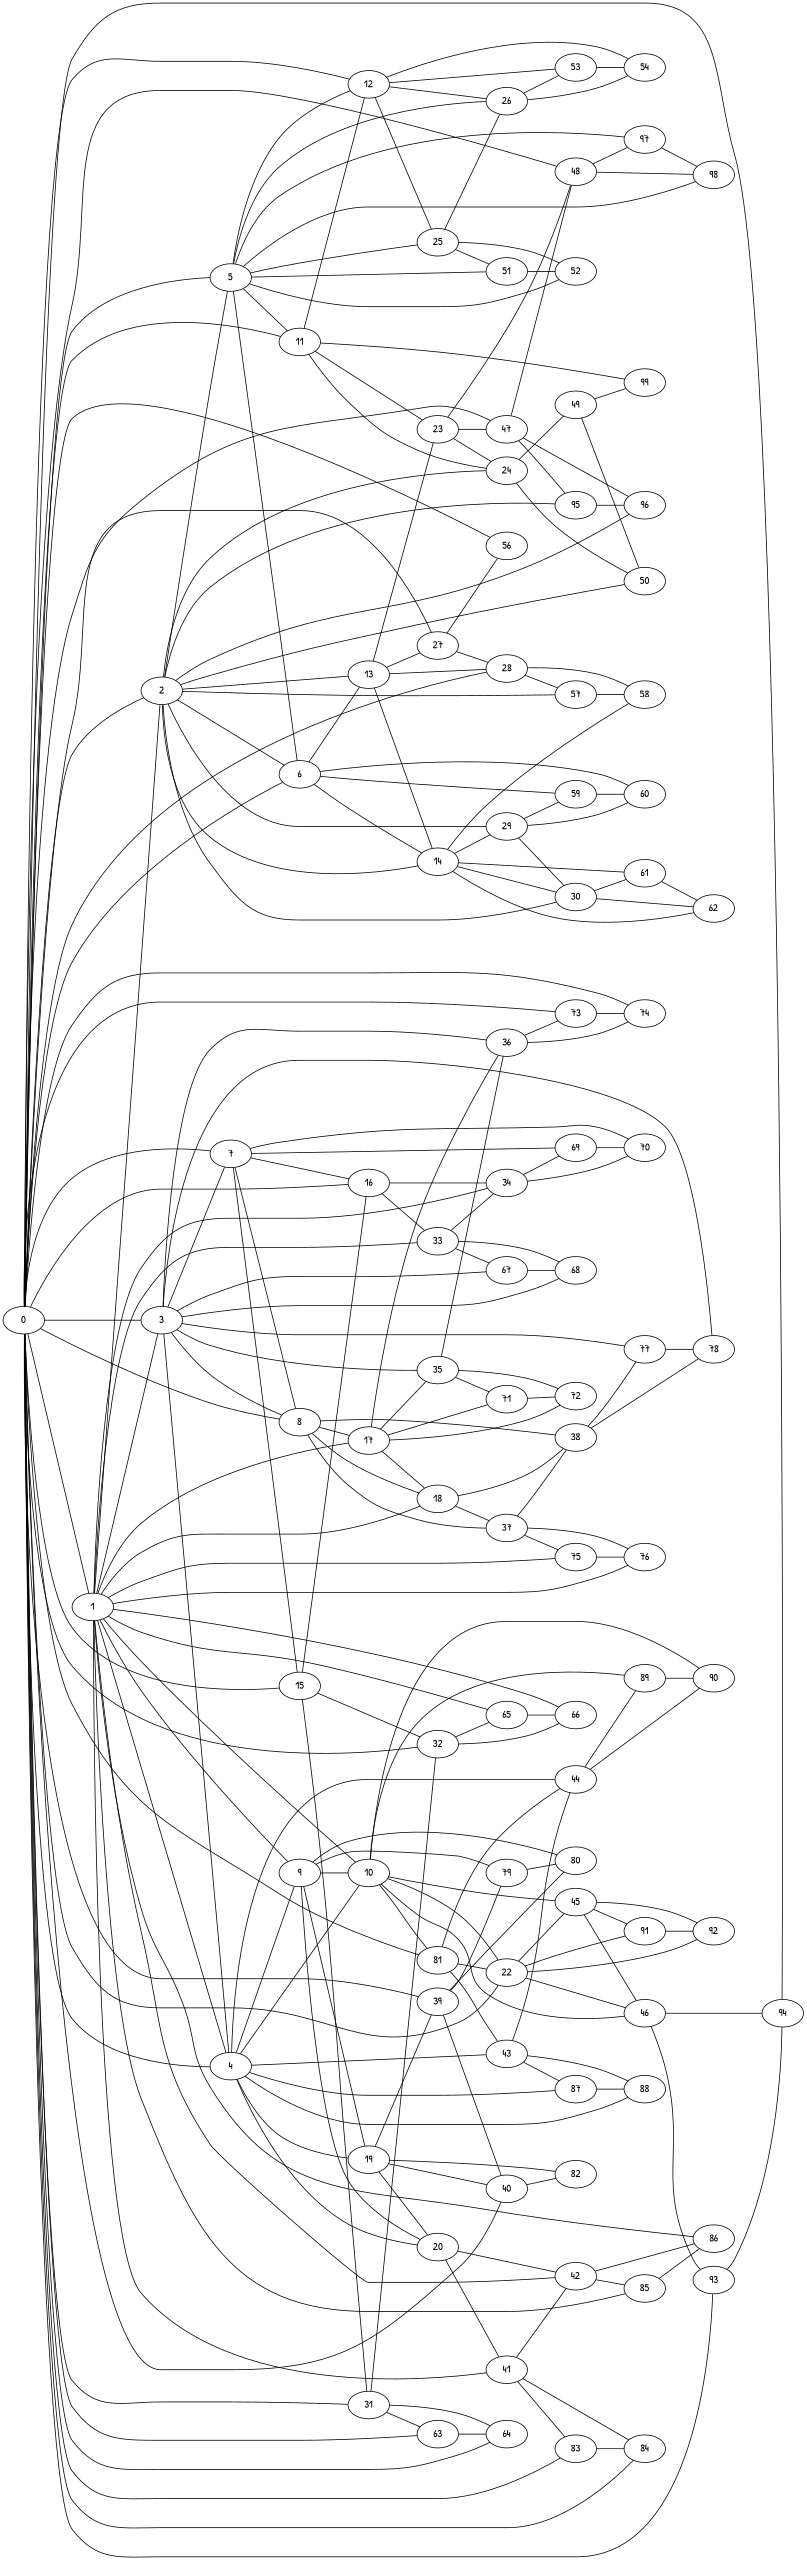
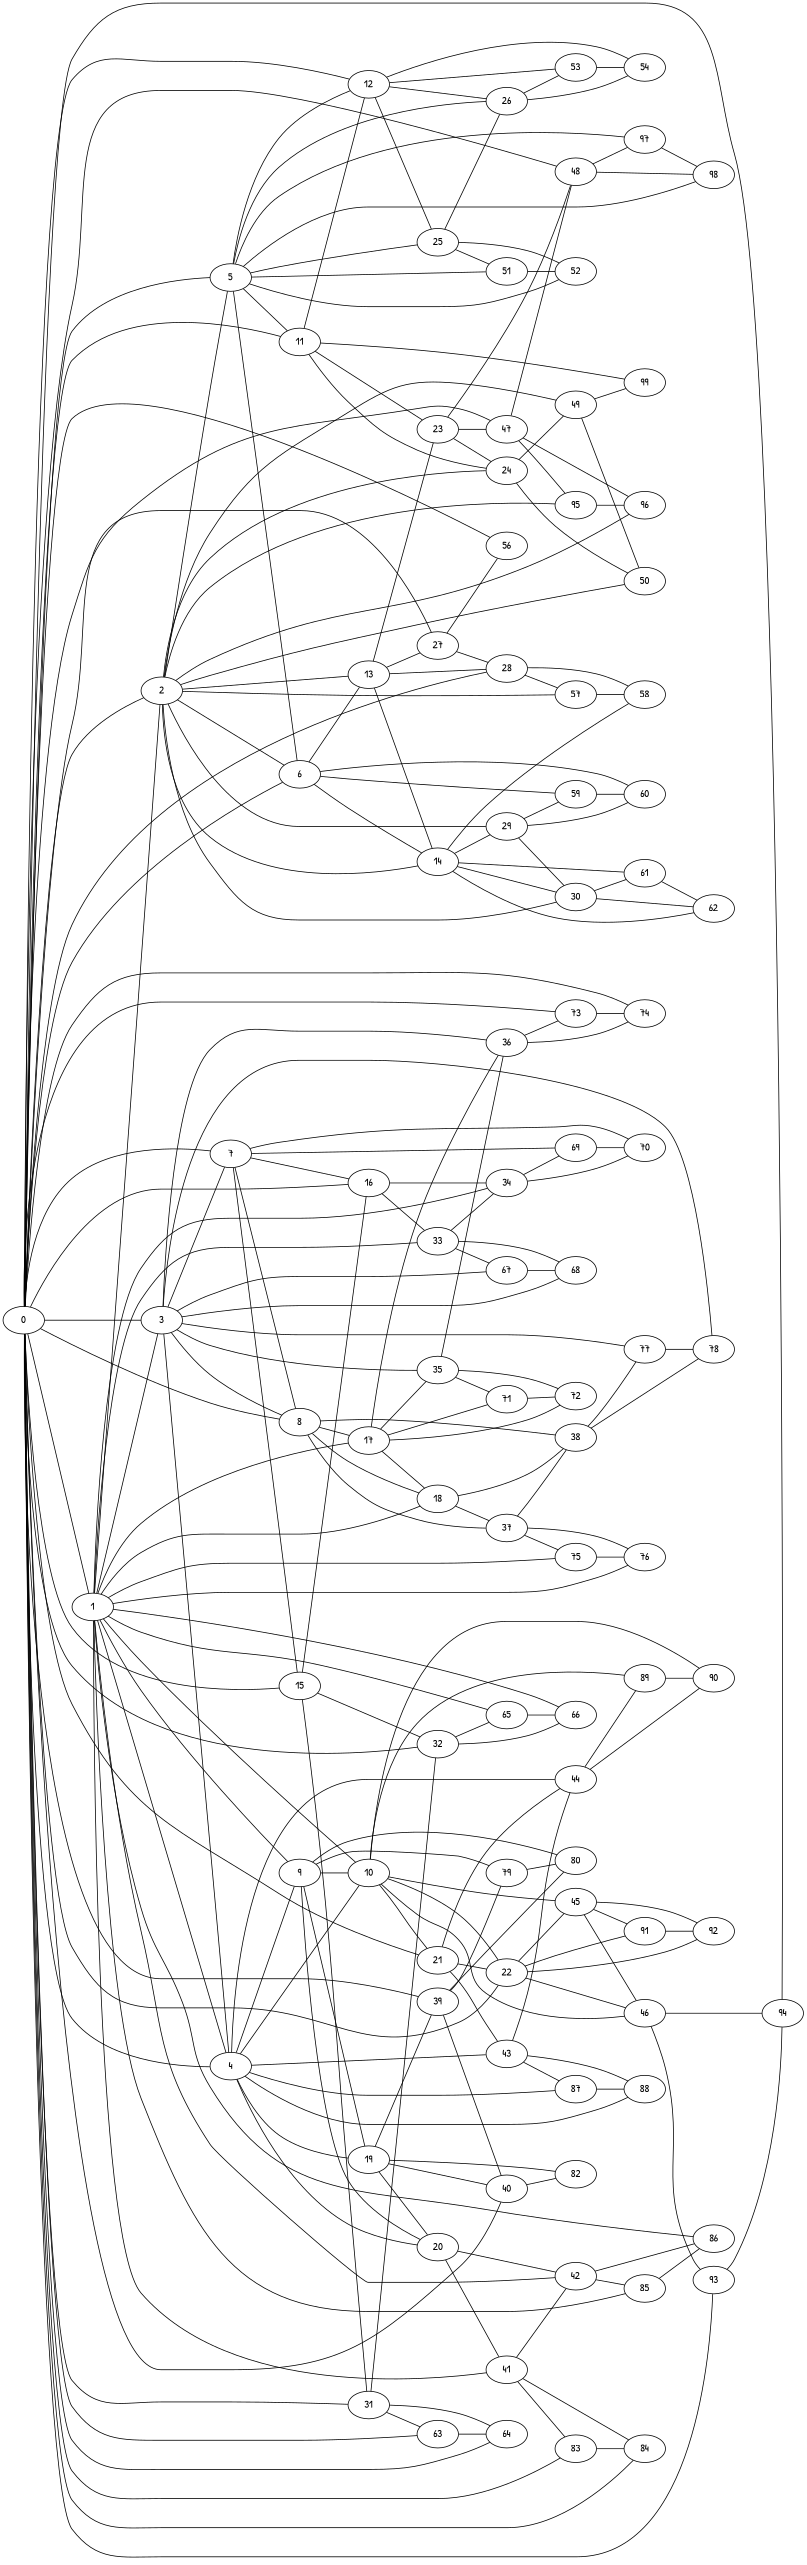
none -> (285, 452)
(438, 1960) -> (438, 1960)
